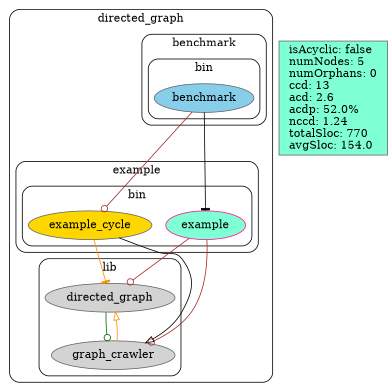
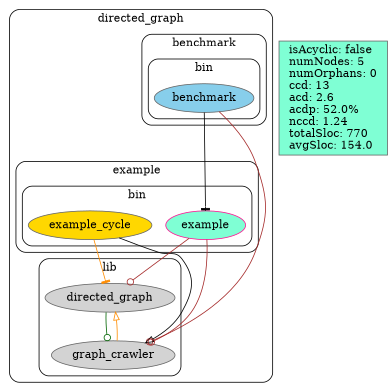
(154, 154) -> (252, 258)
